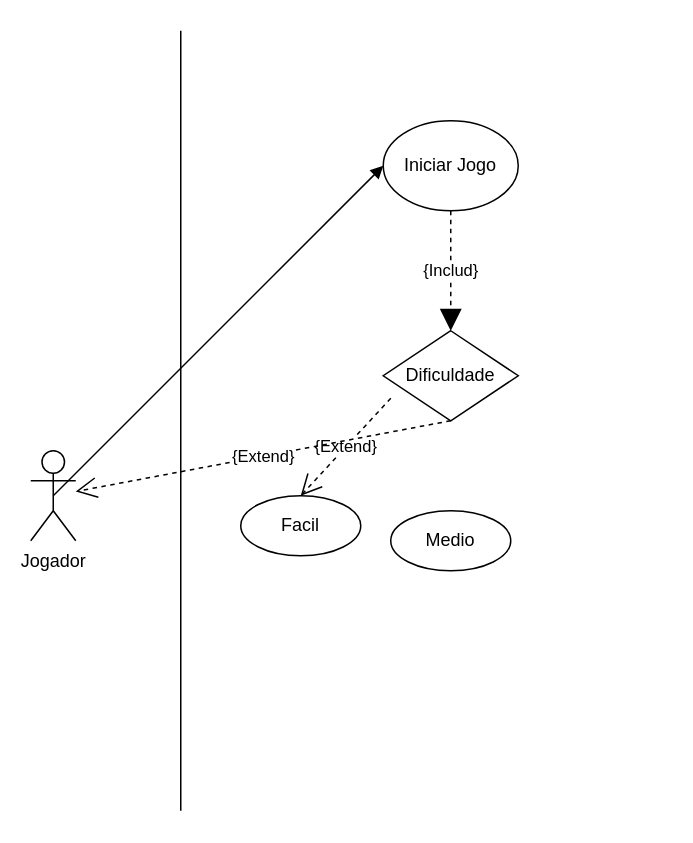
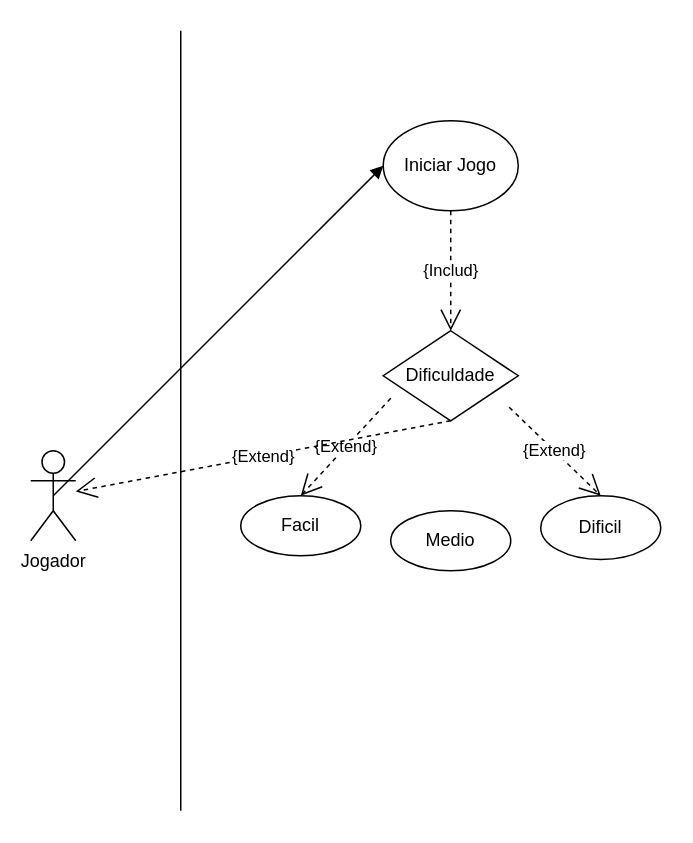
(451, 308) -> (451, 317)
none -> (553, 450)
none -> (601, 528)
